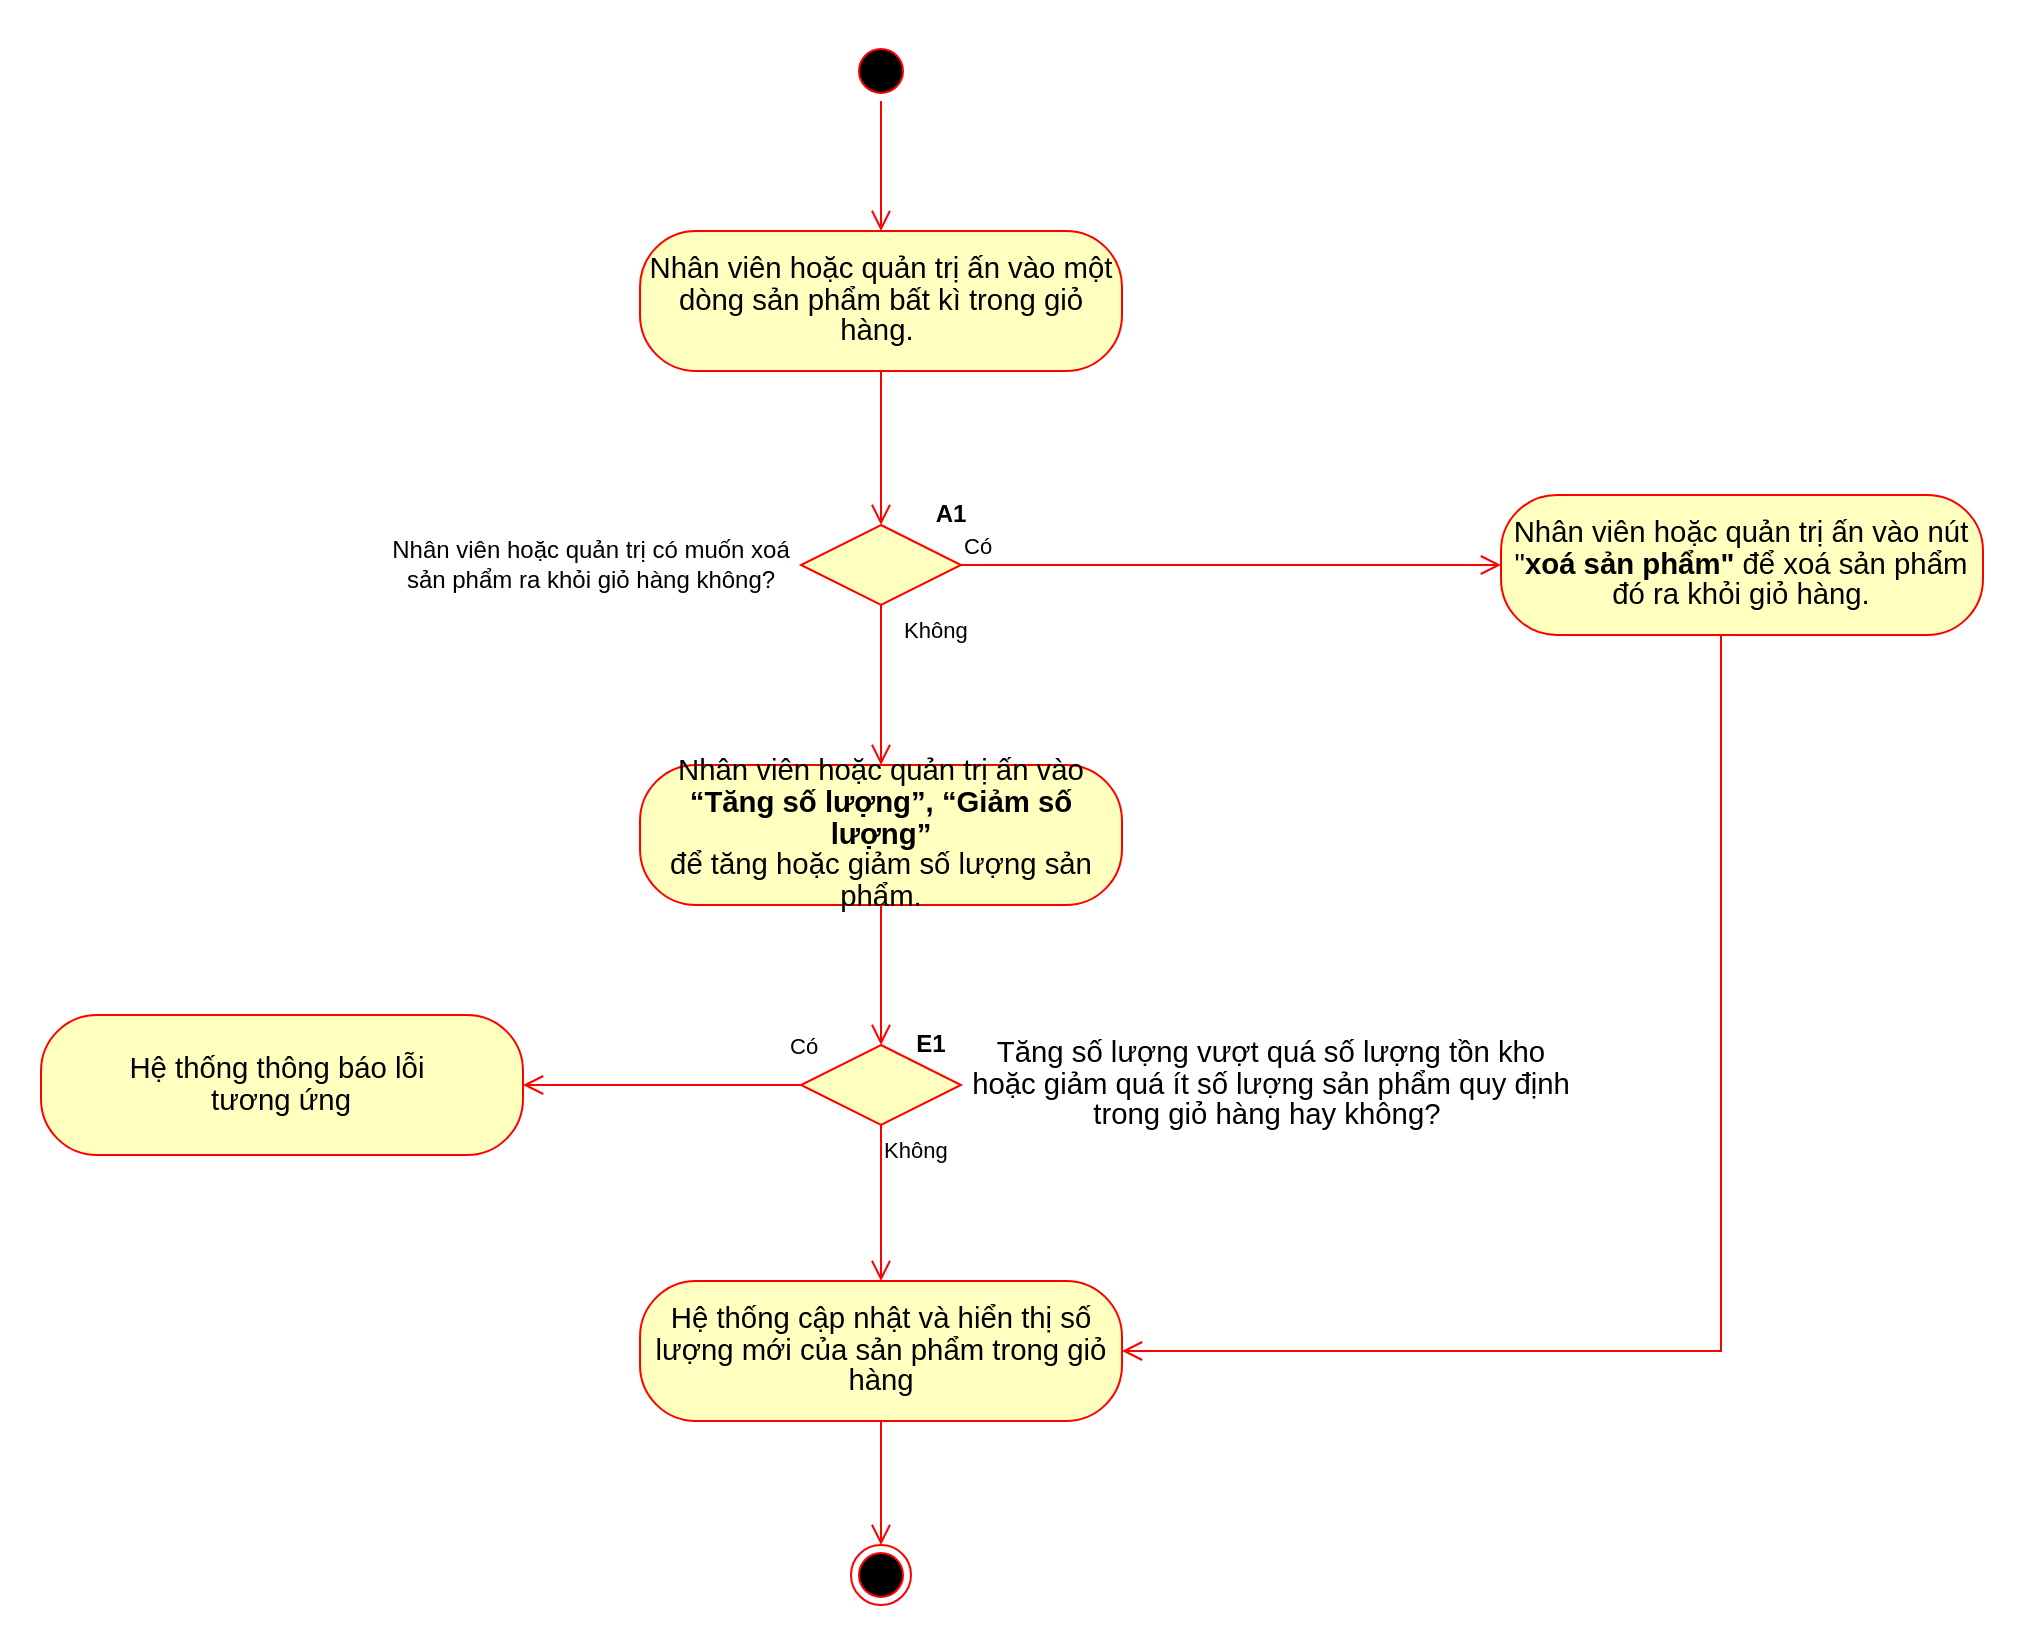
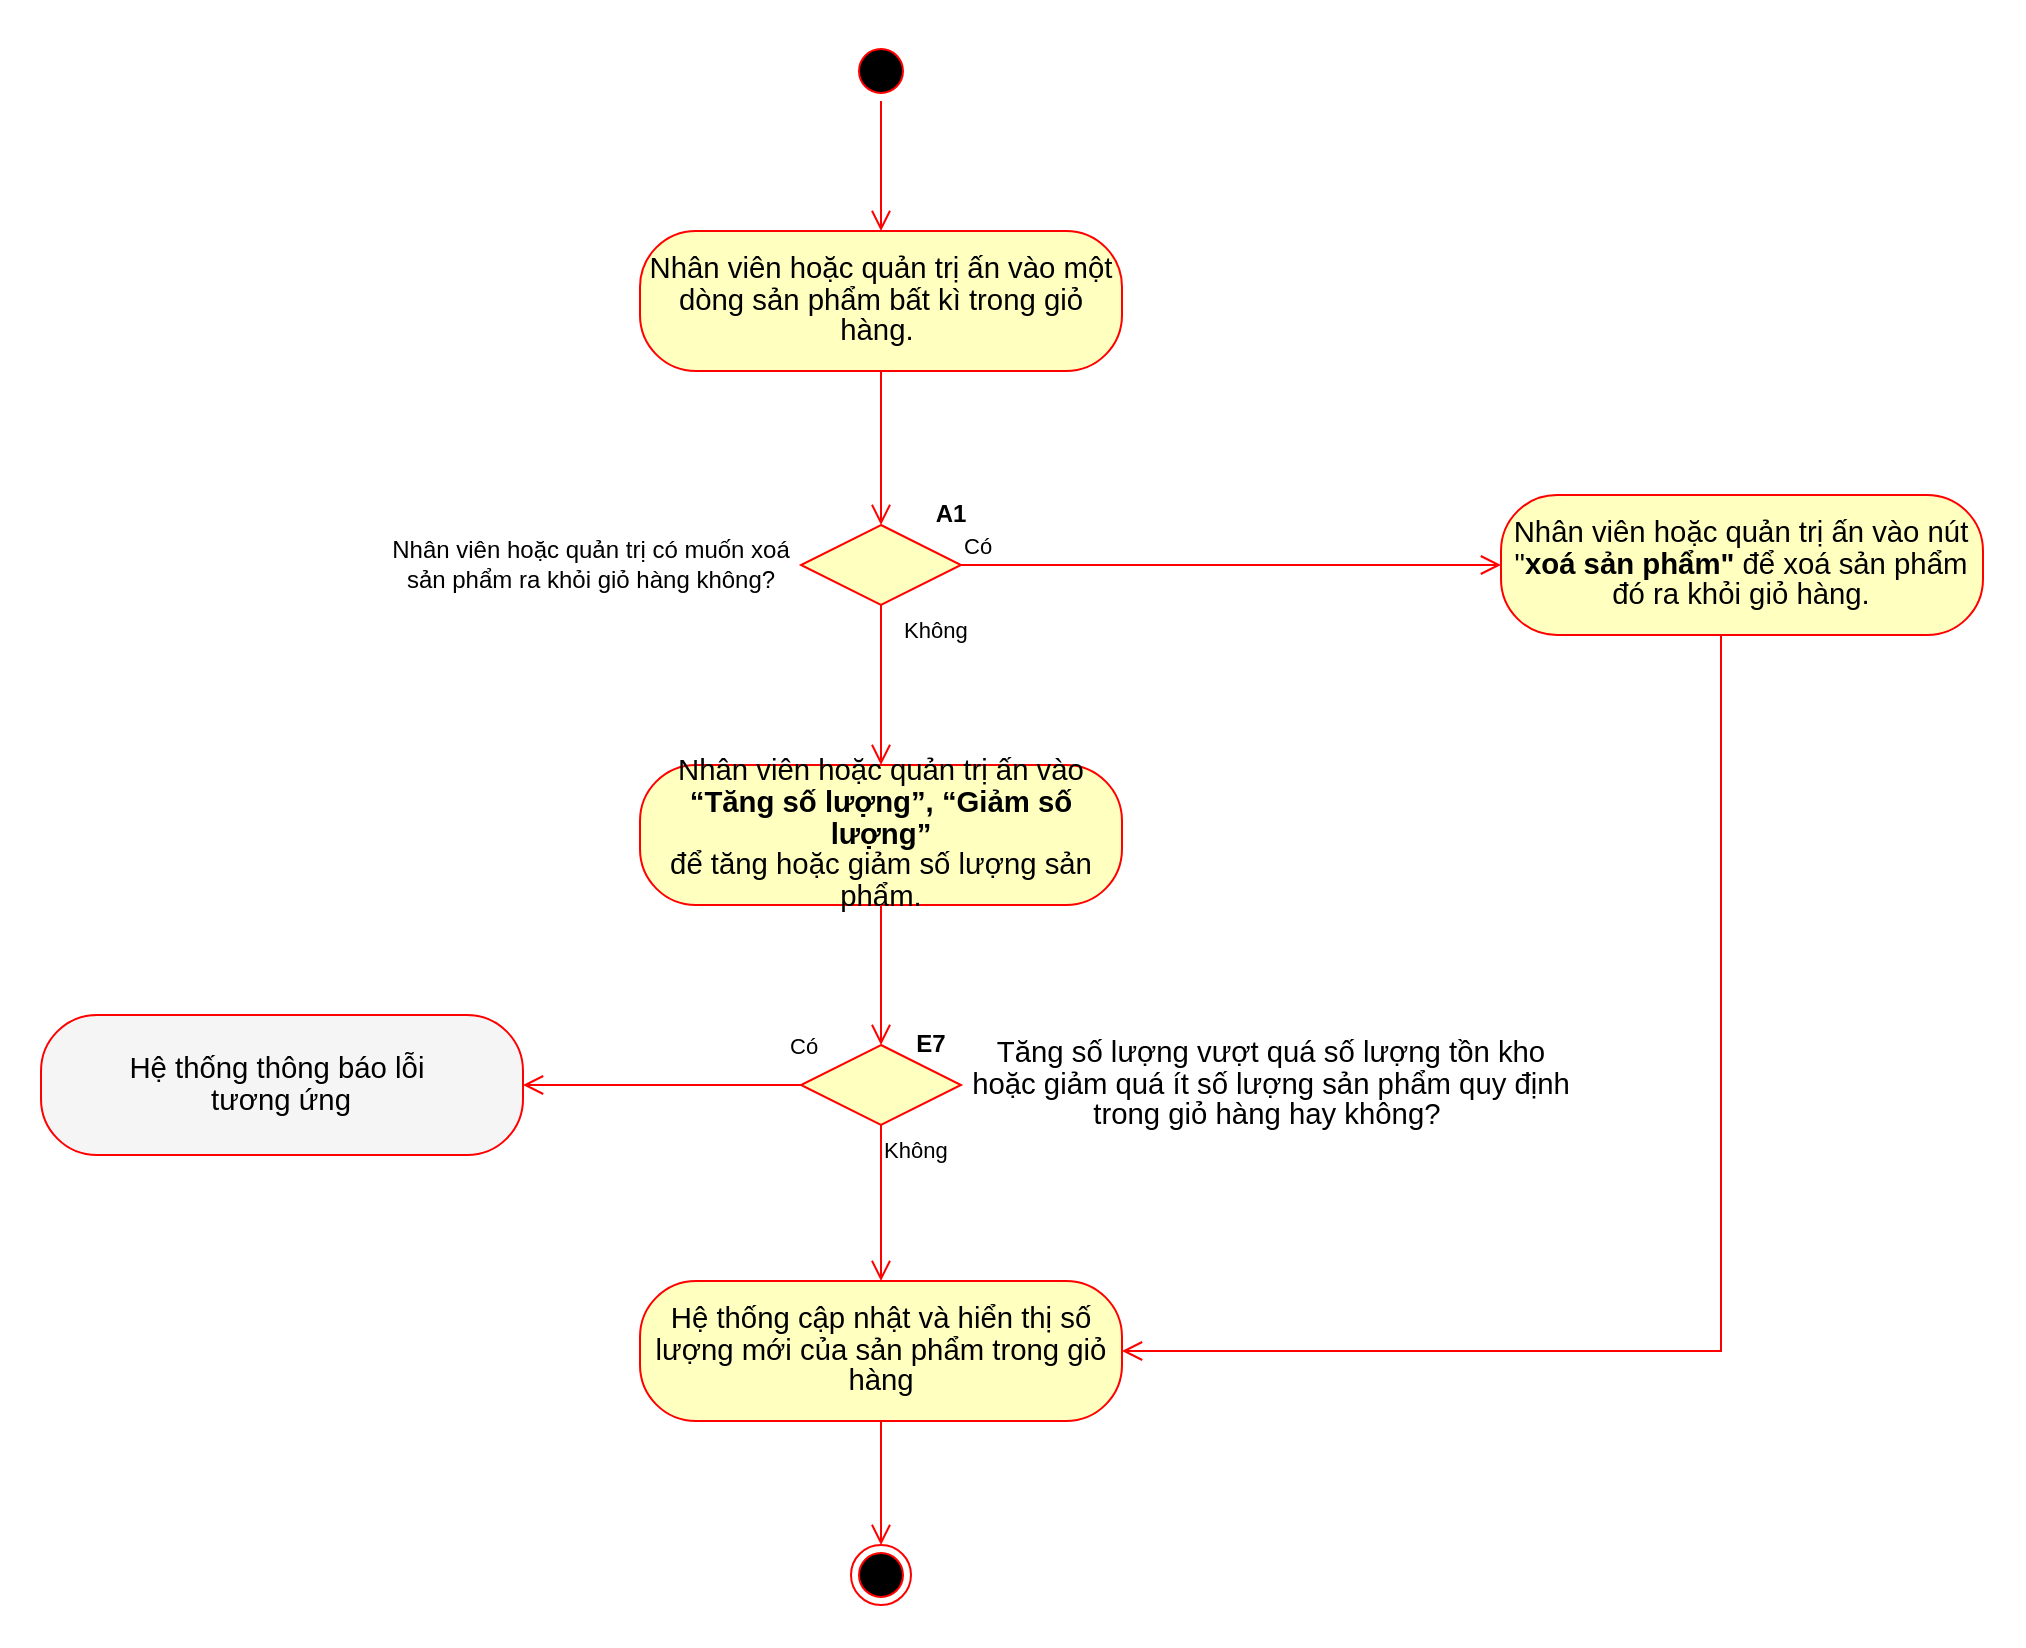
(932, 1045) -> (932, 1045)
(282, 1085) -> (282, 1085)
